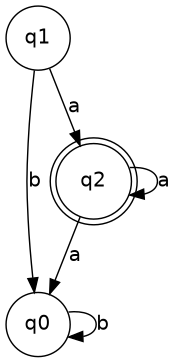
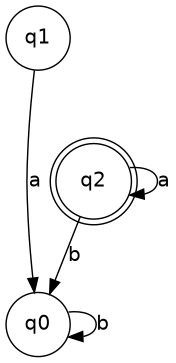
(62, 100) -> none
(35, 181) -> (35, 181)
(75, 256) -> (75, 256)
